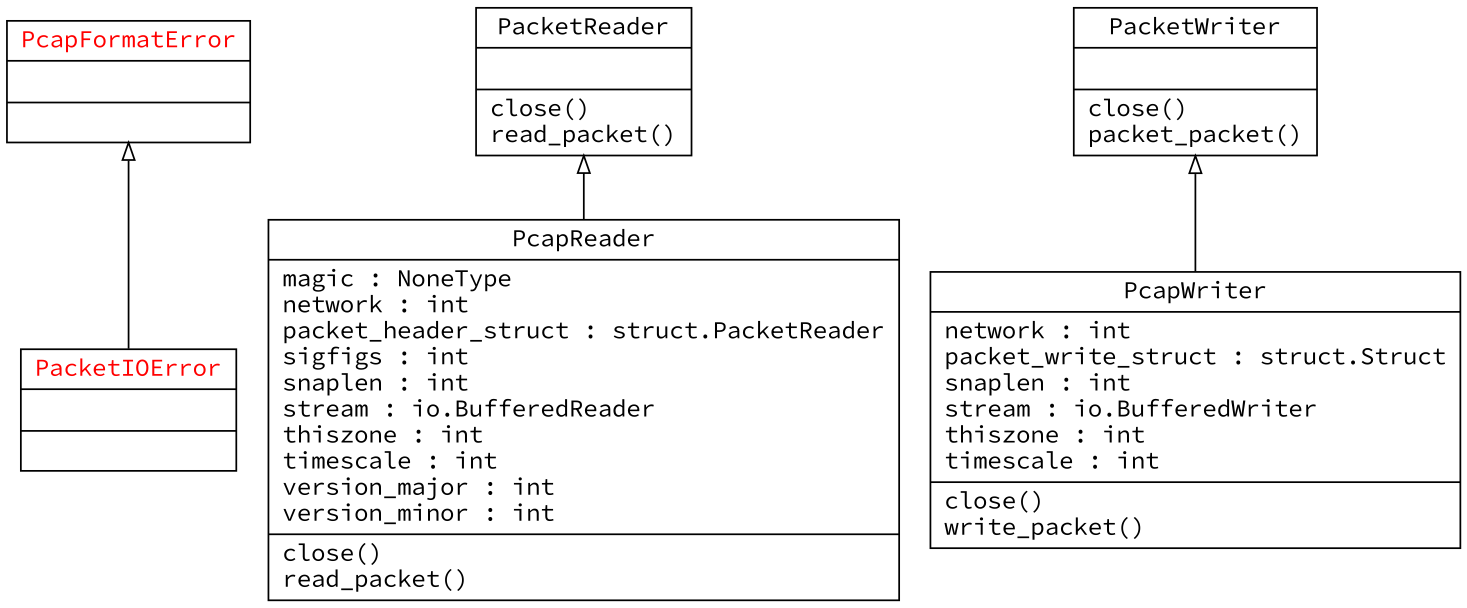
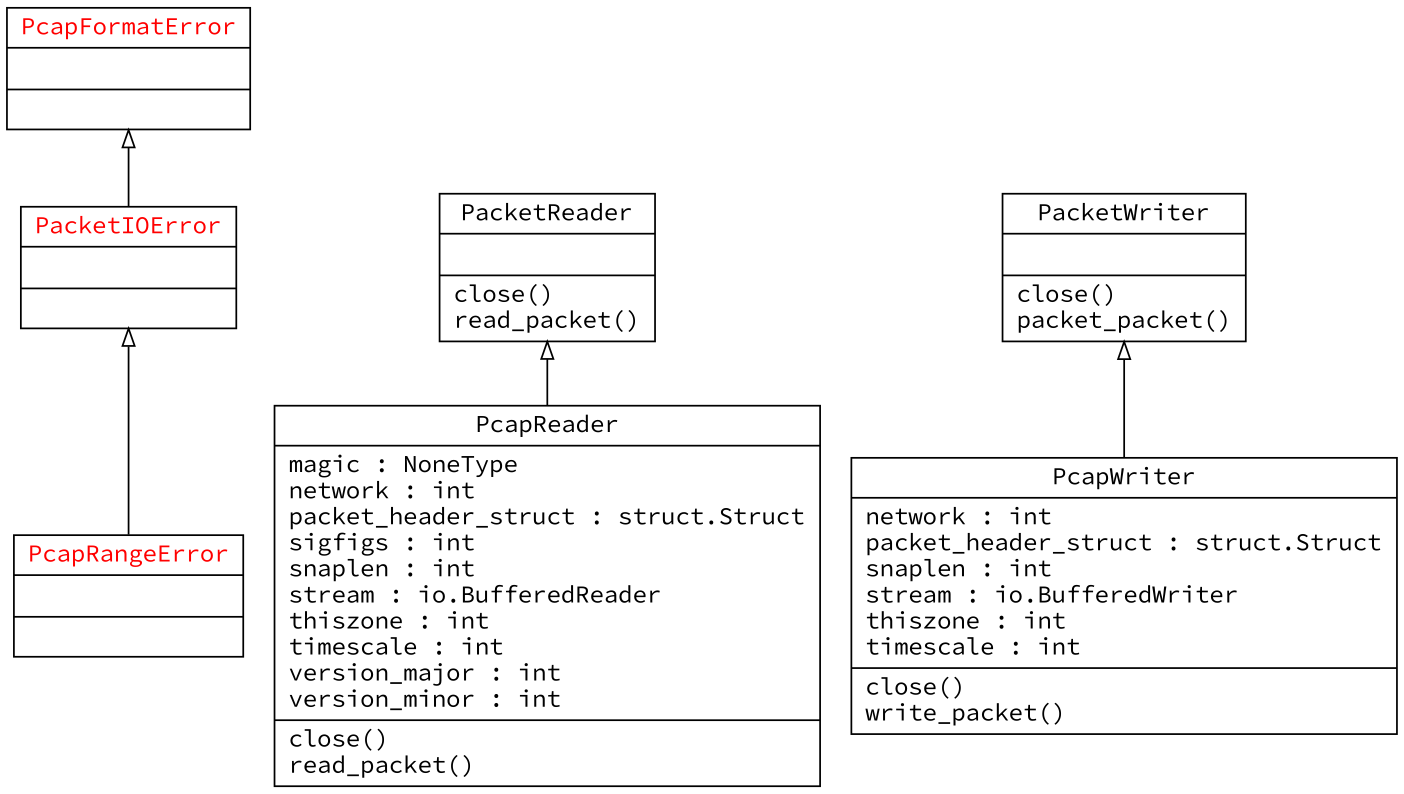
(584, 331) -> (547, 517)
(1195, 357) -> (1124, 543)
none -> (129, 596)
